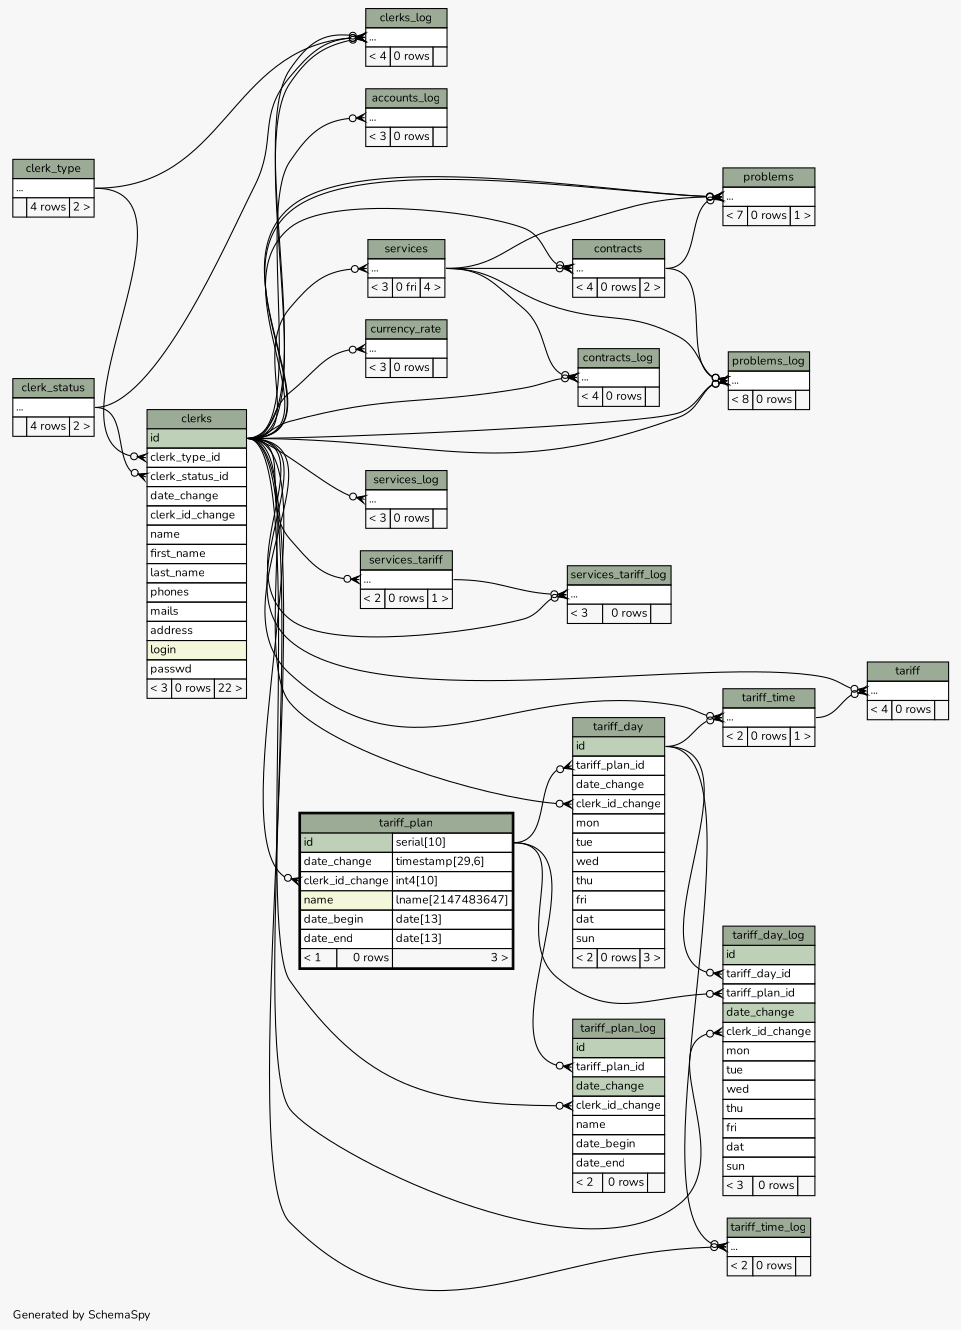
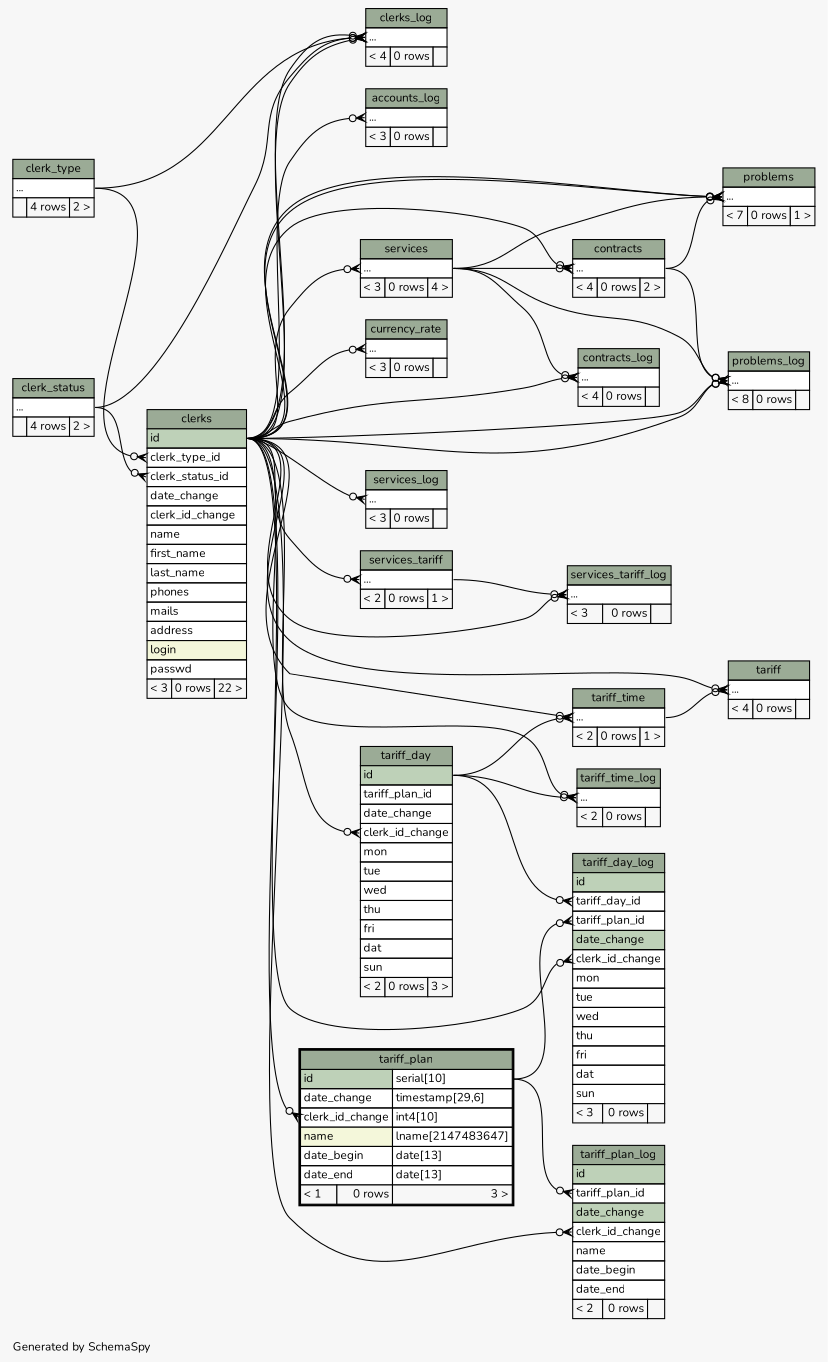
(406, 287) -> (406, 287)
(541, 812) -> none
